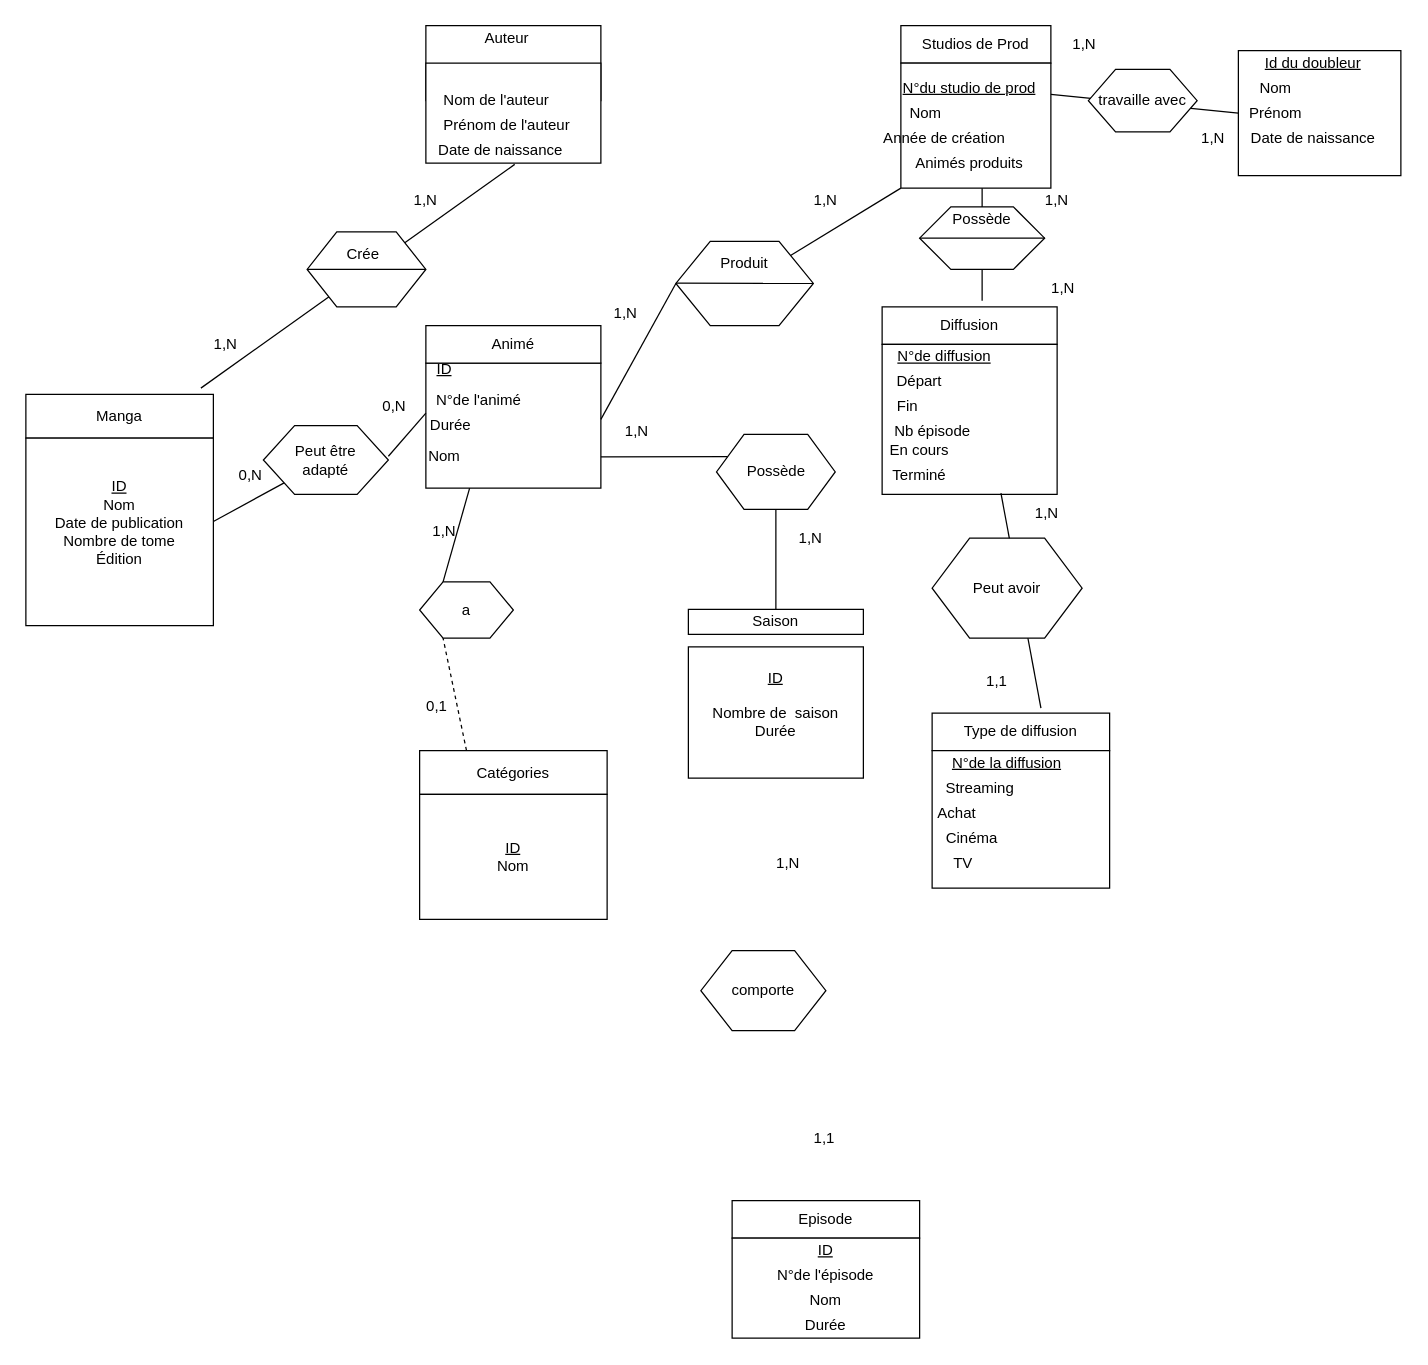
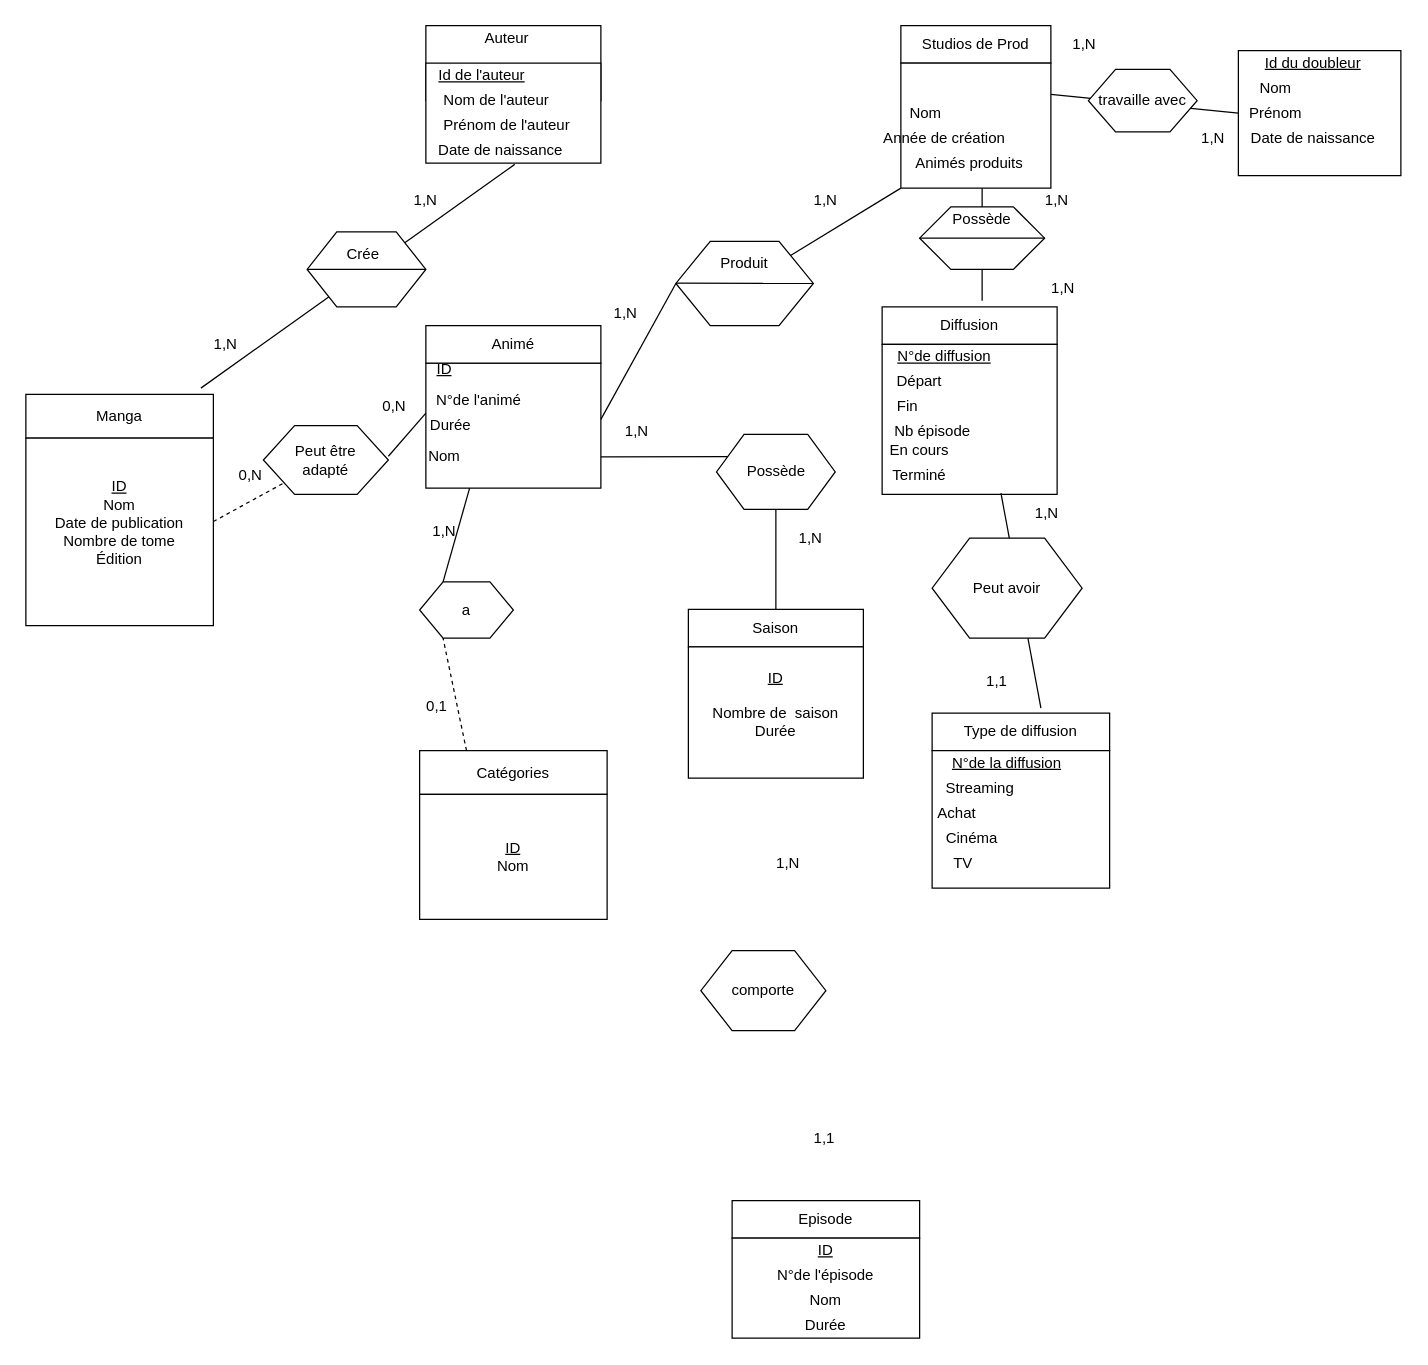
none -> (482, 76)
(969, 88) -> none
(249, 502) -> (249, 502)
(776, 622) -> (776, 628)
